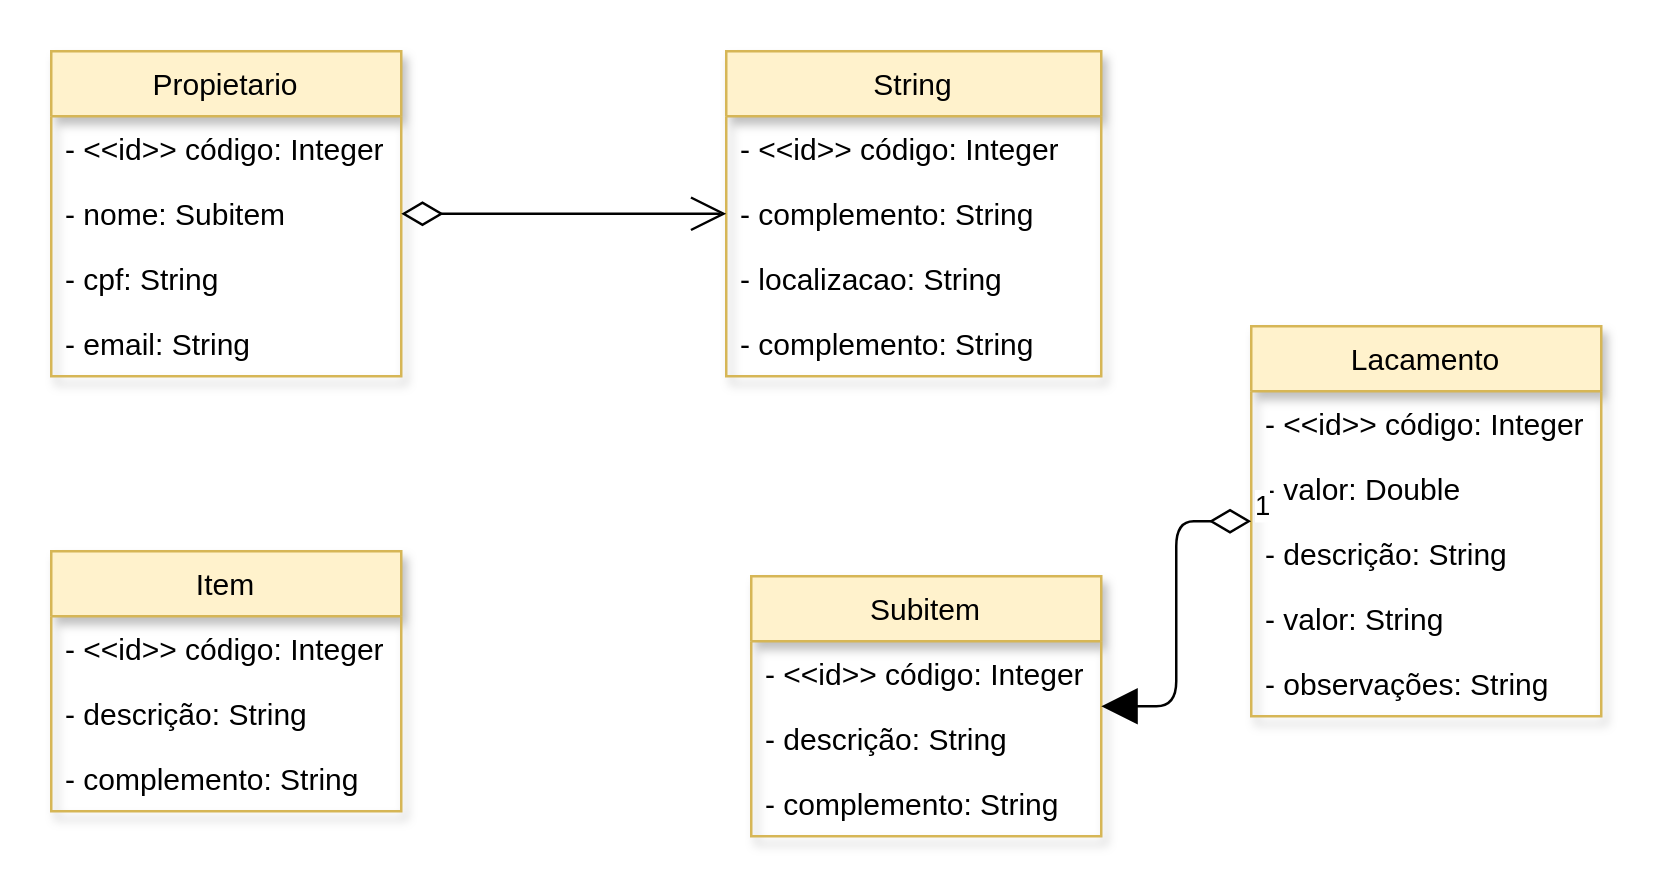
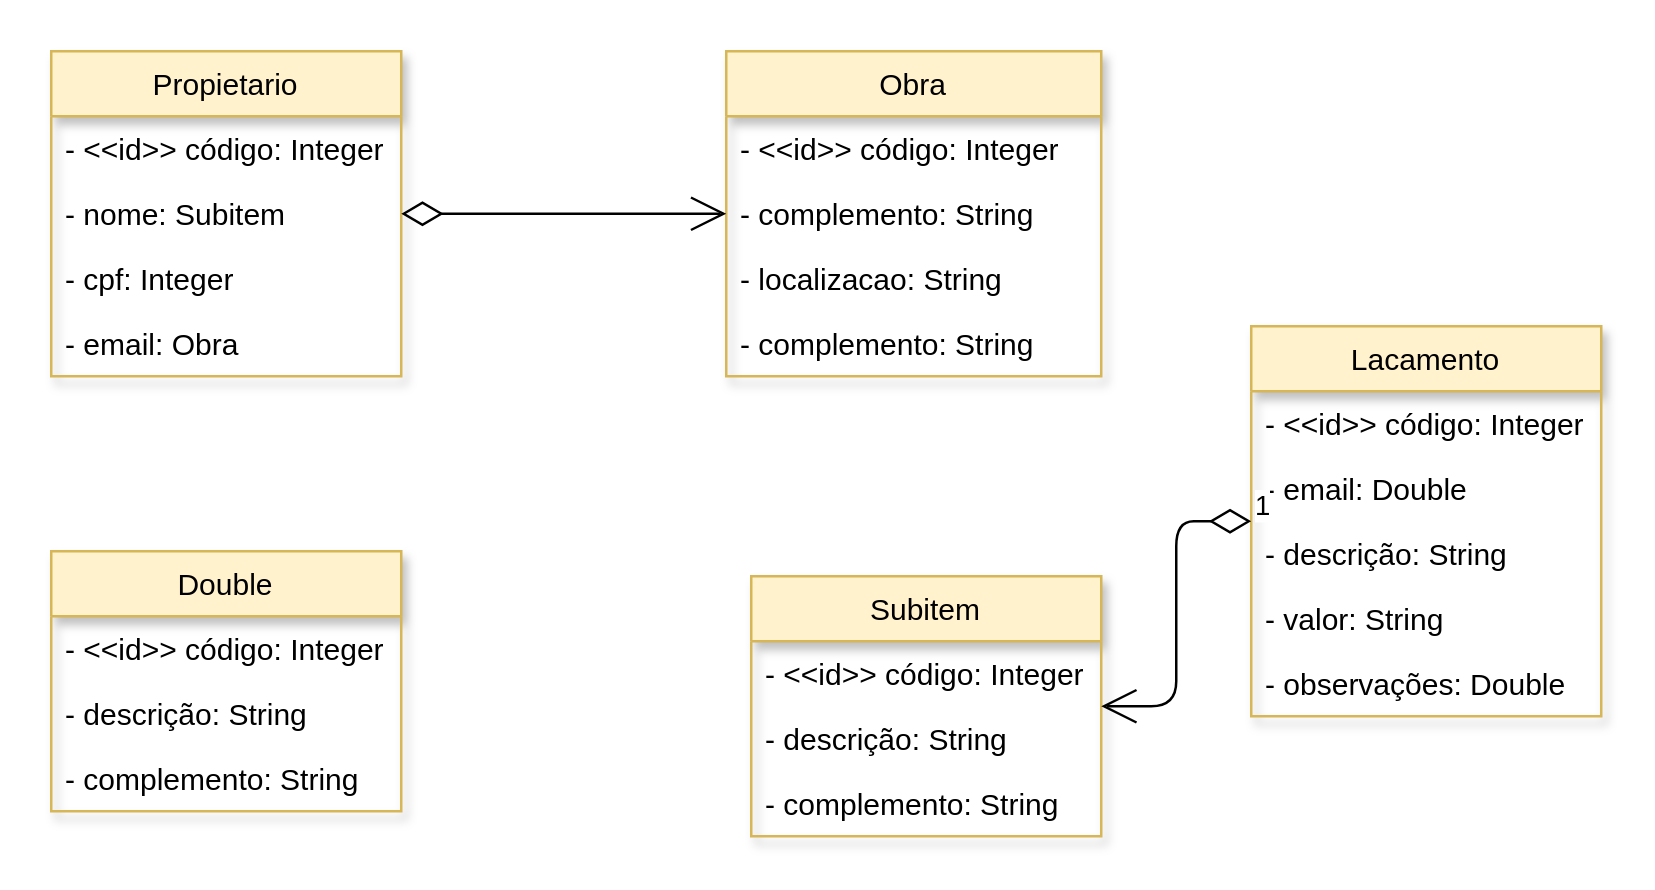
(913, 85) -> (913, 85)
(159, 280) -> (171, 280)
(168, 345) -> (155, 345)
(1372, 490) -> (1368, 490)
(225, 585) -> (225, 585)
(1426, 685) -> (1426, 685)
(1138, 706) -> (1124, 706)
